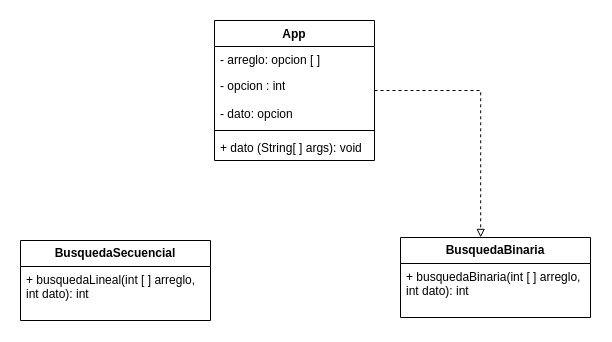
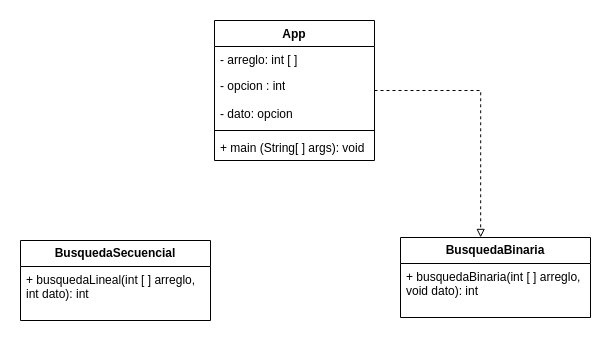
(280, 61) -> (270, 61)
(296, 156) -> (296, 156)
(497, 285) -> (497, 285)
